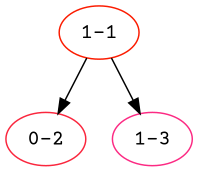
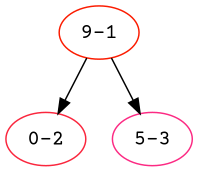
(99, 33) -> (99, 33)
(152, 139) -> (152, 139)
